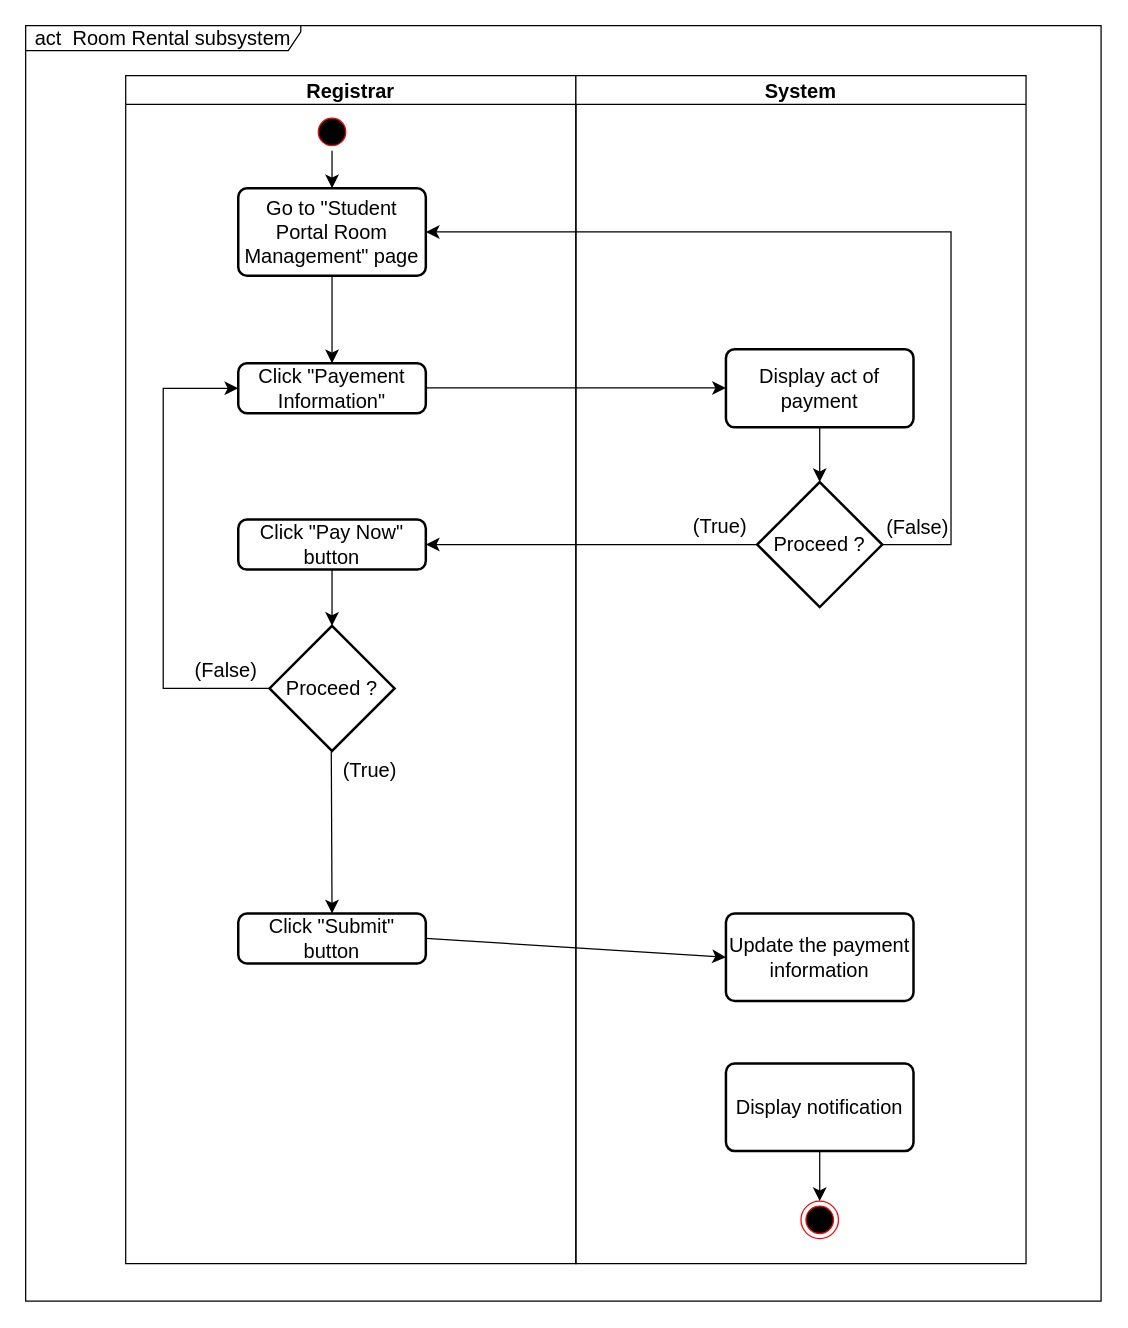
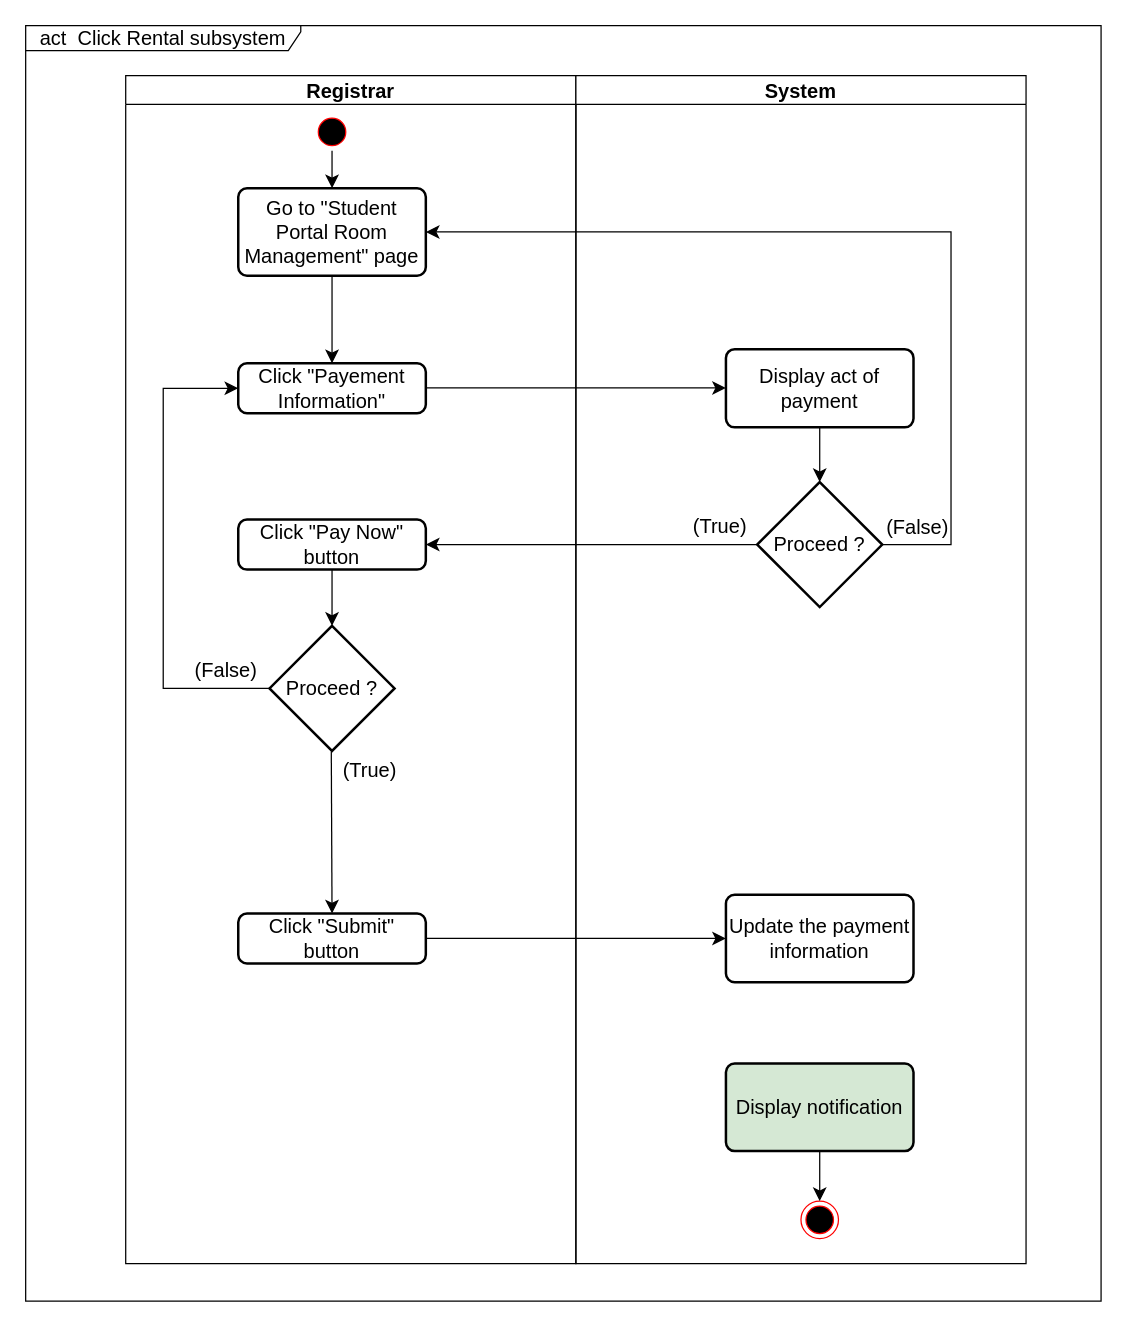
(163, 38) -> (163, 38)
(819, 957) -> (819, 938)
(819, 1107) -> (819, 1107)
